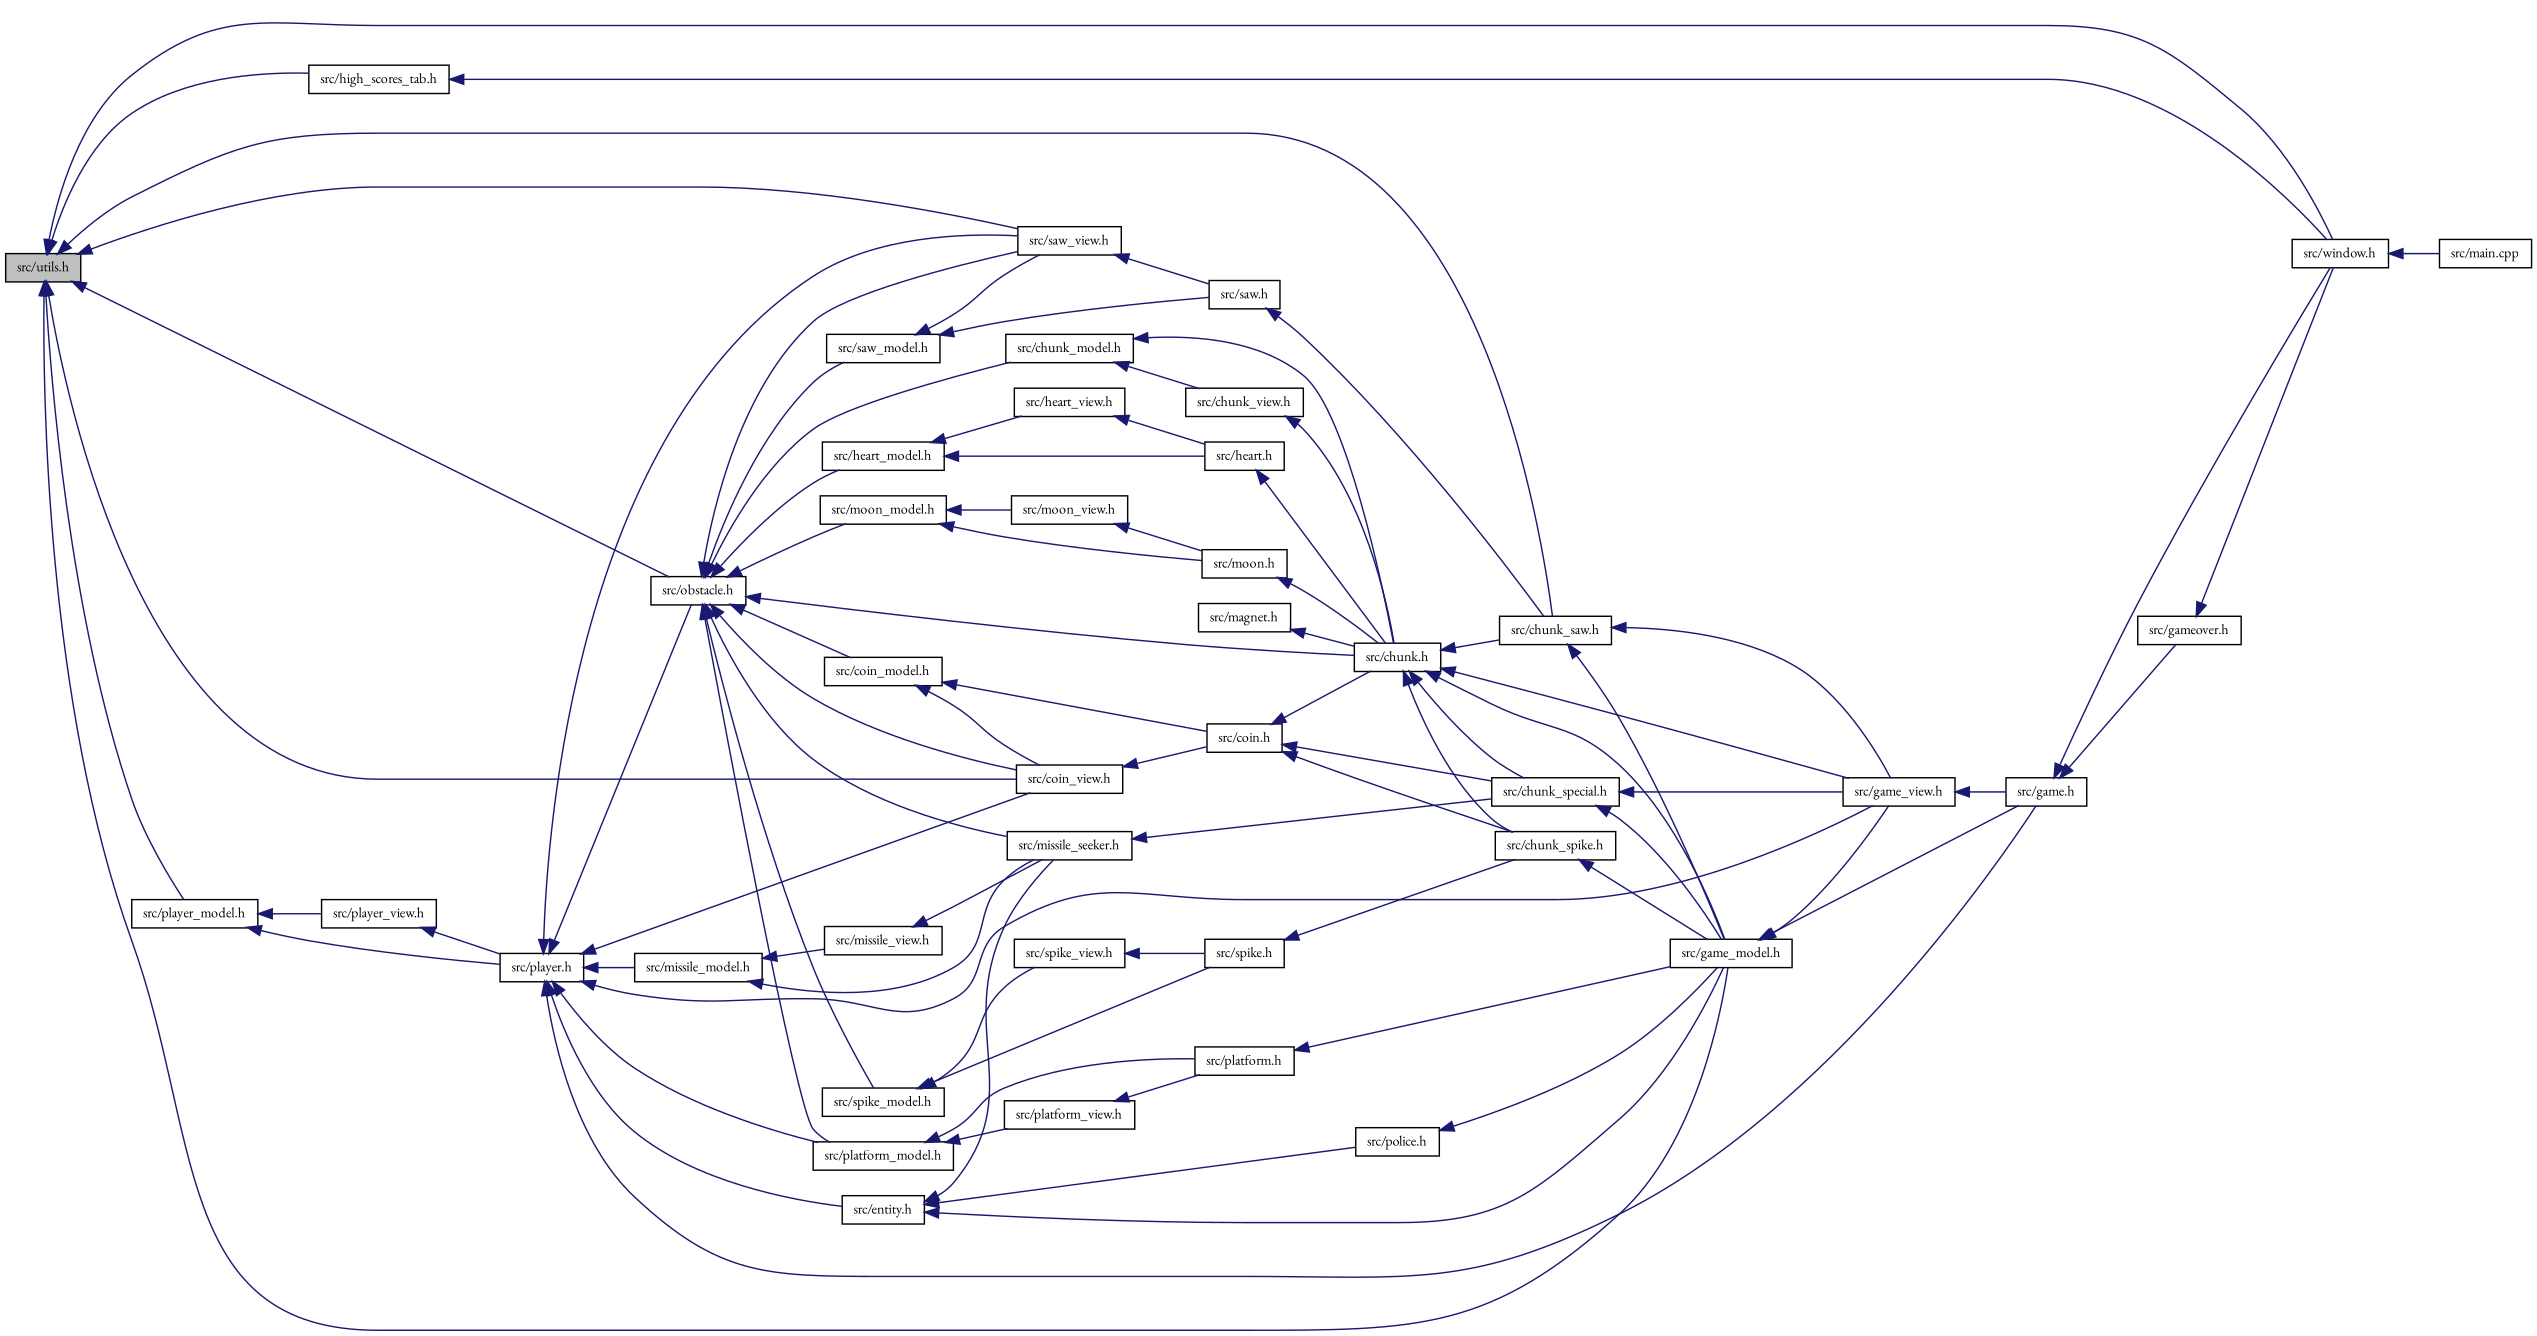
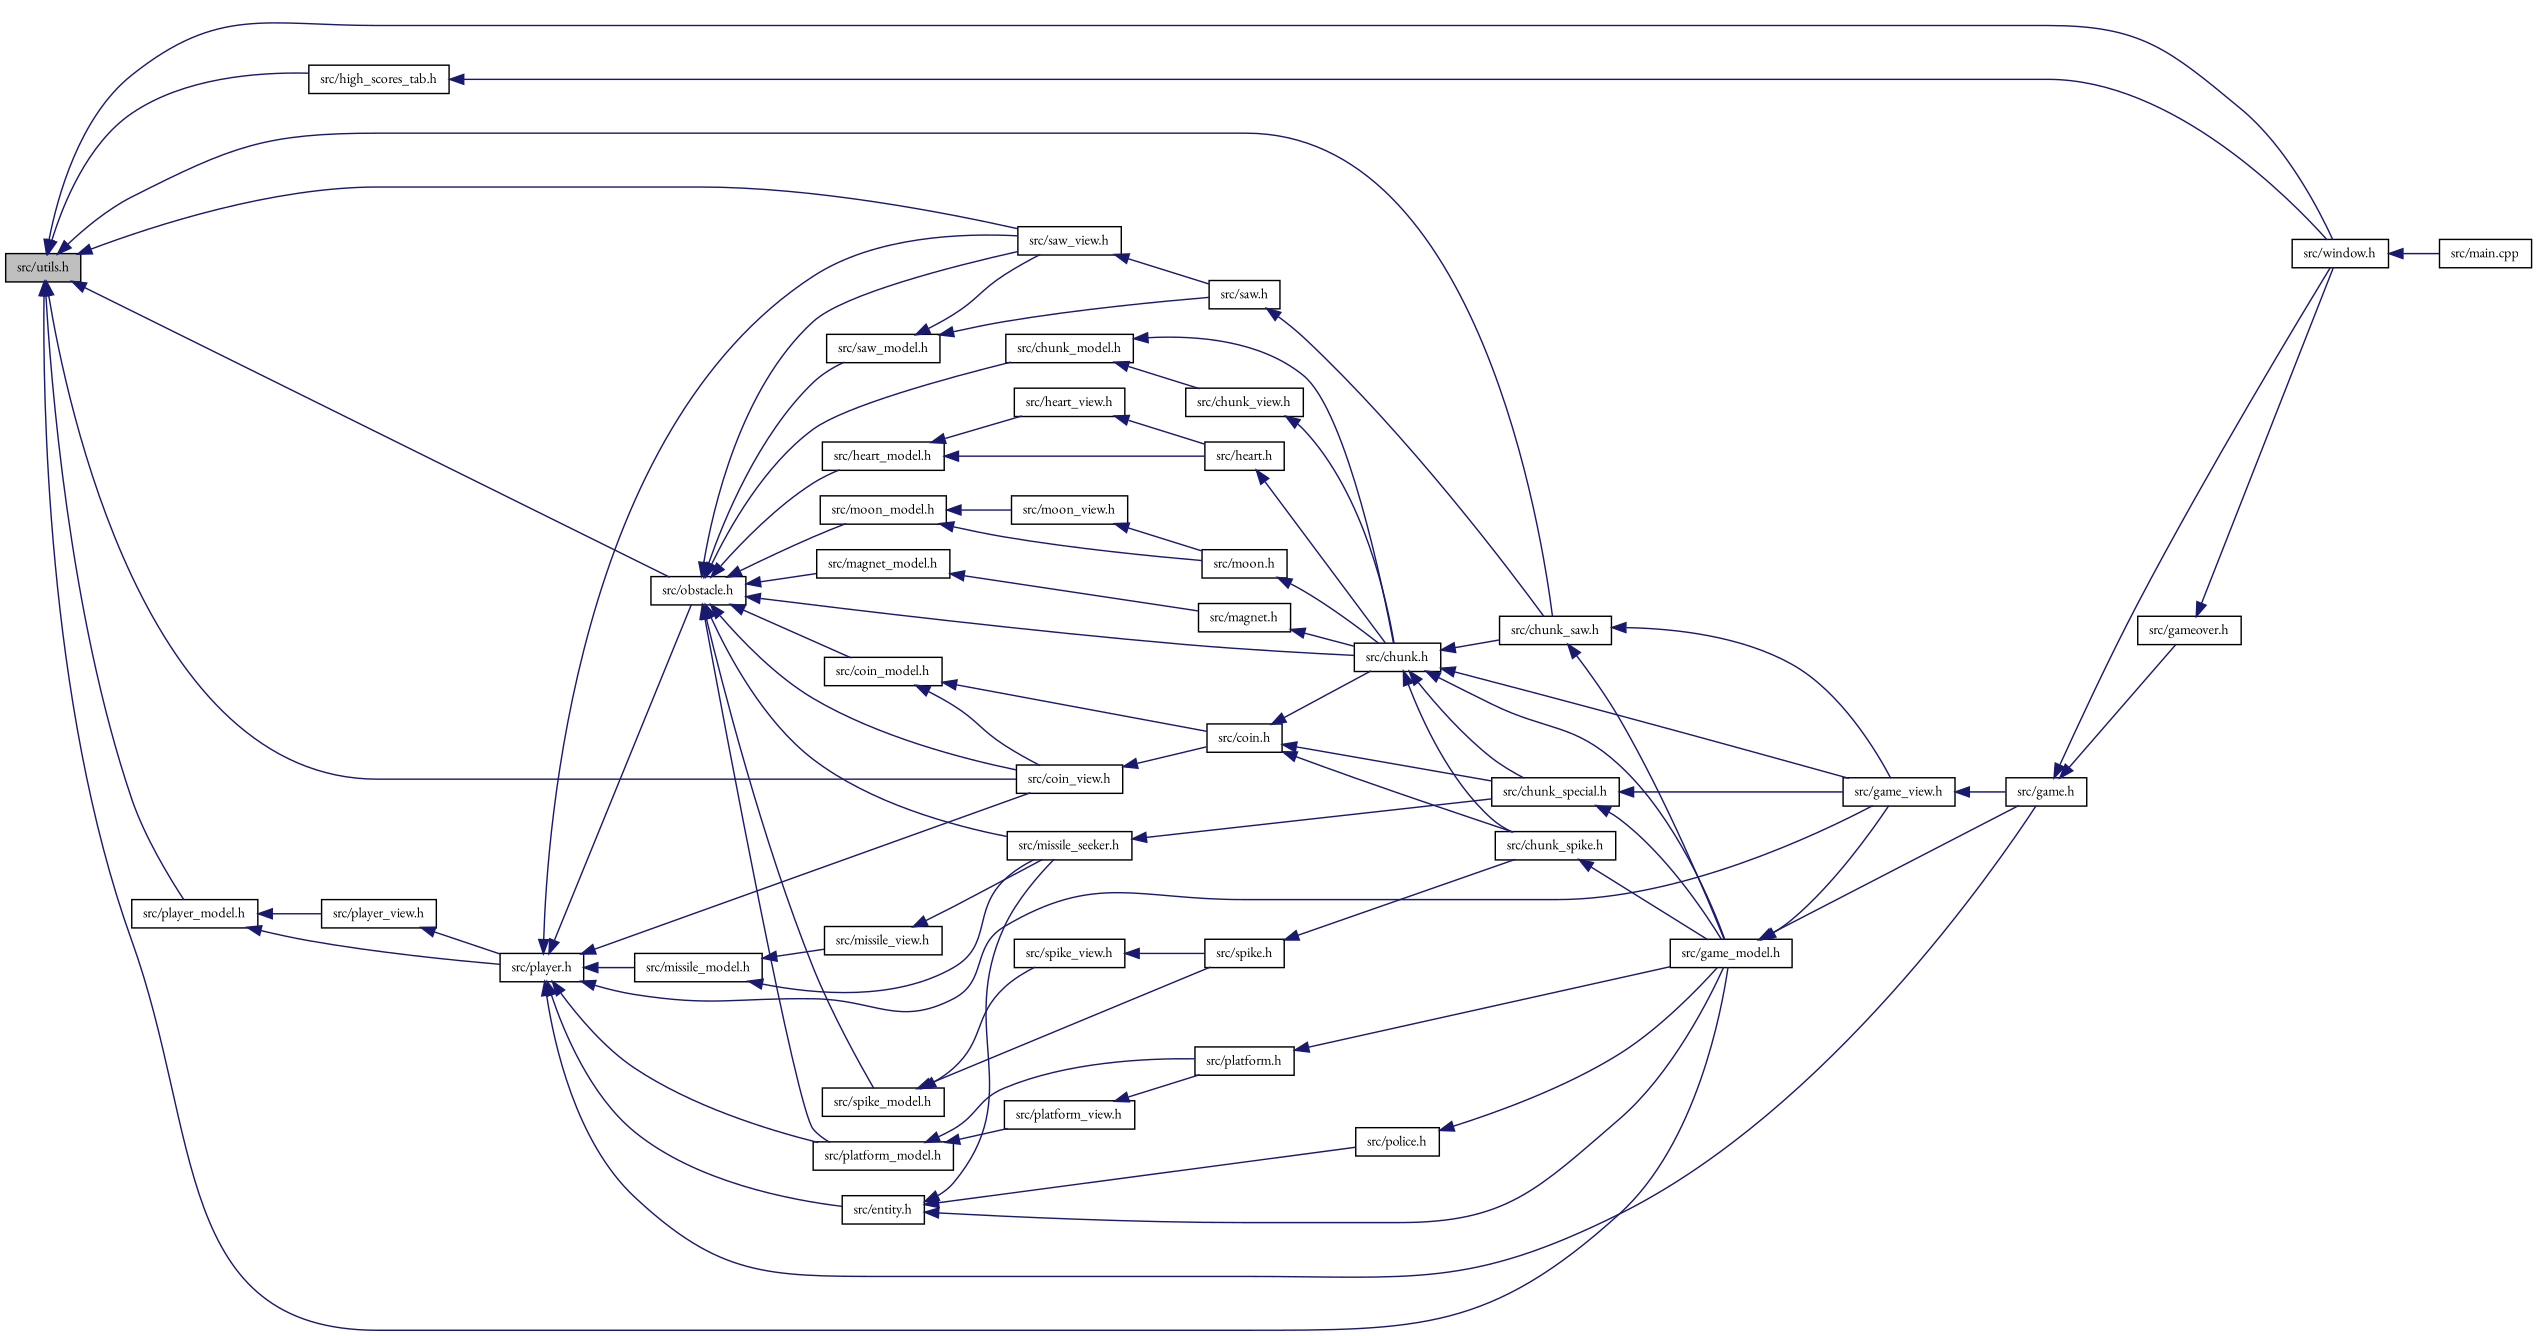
none -> (883, 564)
